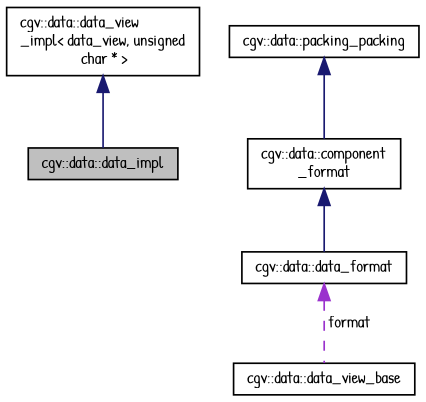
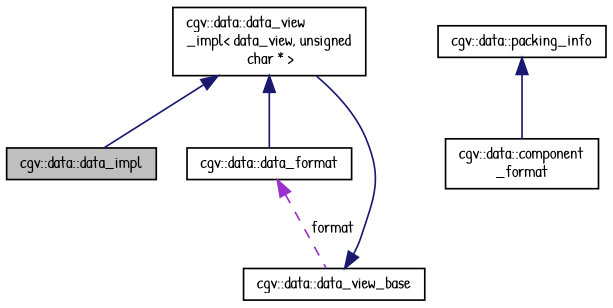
(324, 42) -> (522, 42)
none -> (372, 157)
(324, 229) -> (269, 120)
